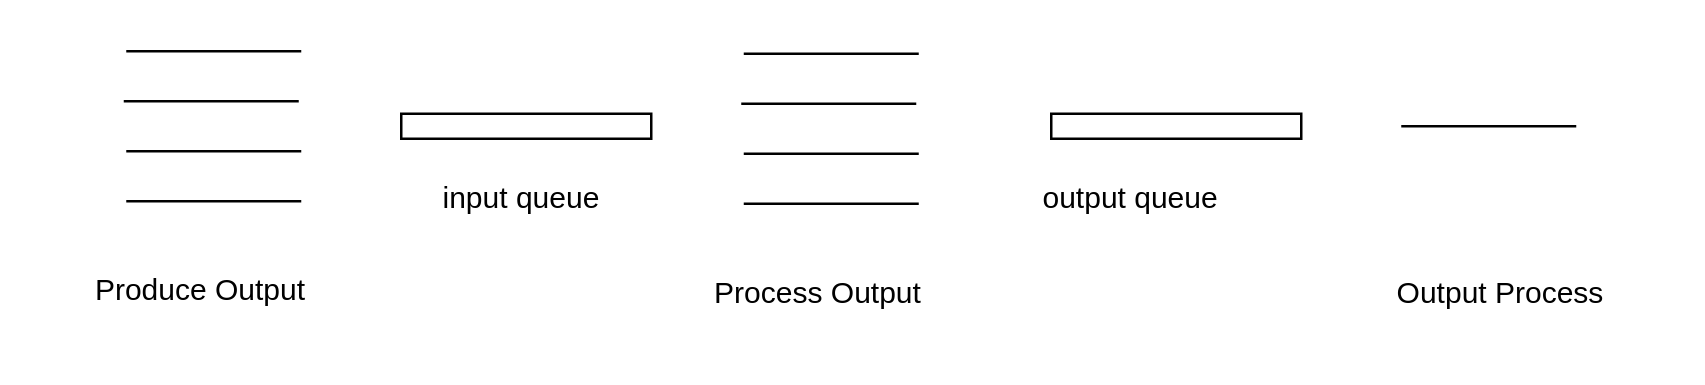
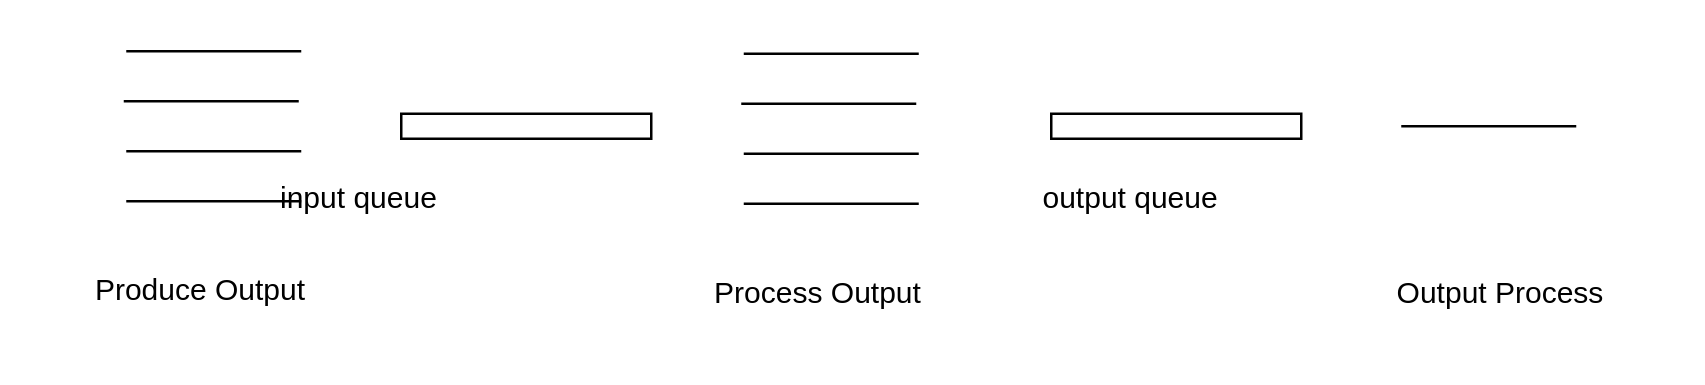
(526, 189) -> (364, 189)
